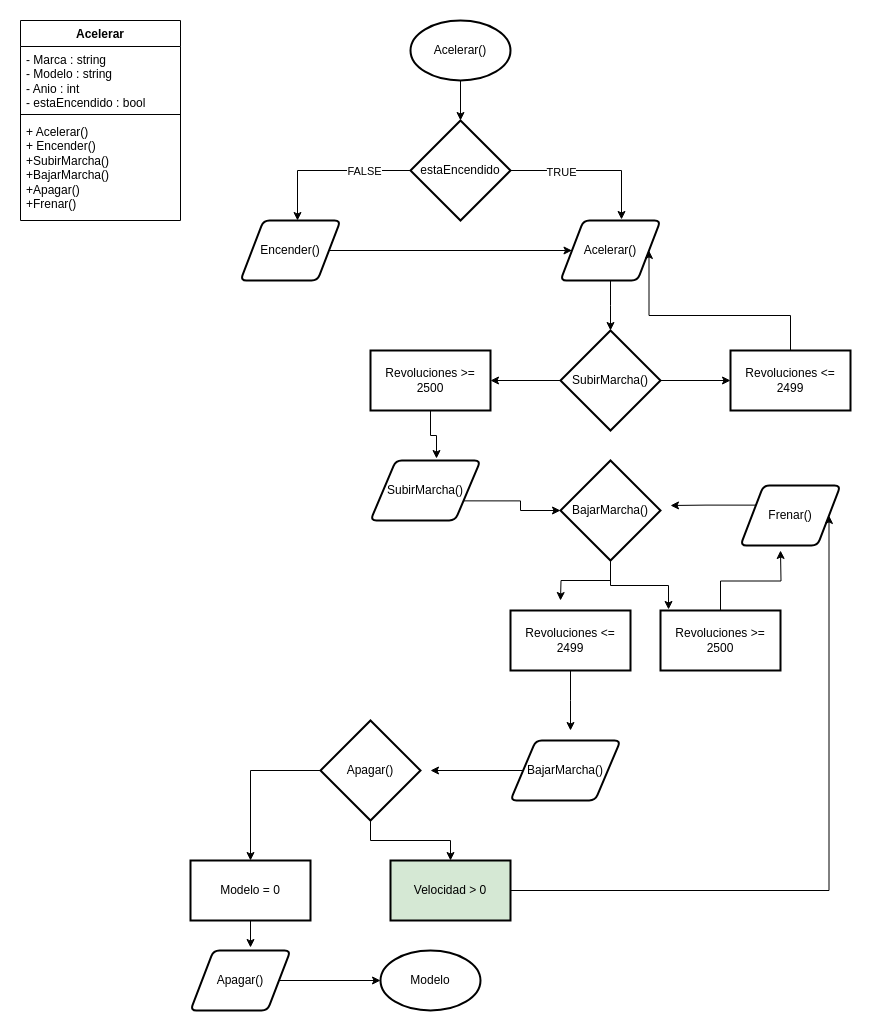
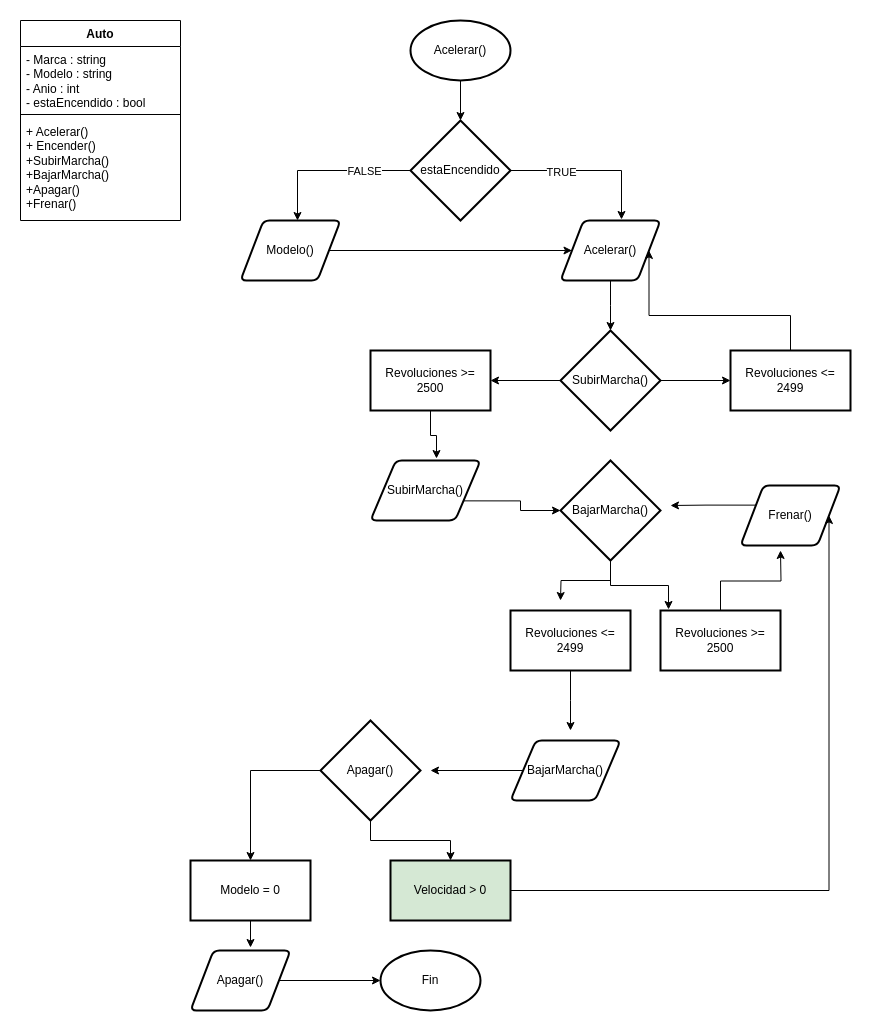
(101, 35) -> (101, 35)
(291, 251) -> (291, 251)
(431, 981) -> (431, 981)
